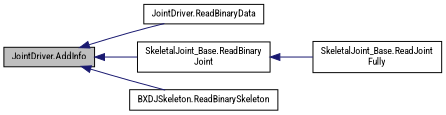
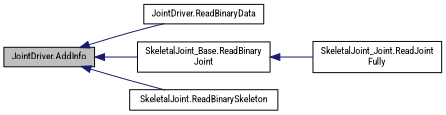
(377, 57) -> (377, 57)
(204, 100) -> (204, 100)
